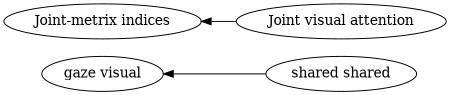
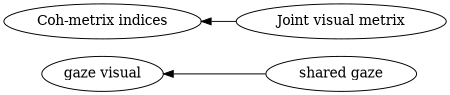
(103, 21) -> (103, 21)
(341, 21) -> (341, 21)
(341, 74) -> (341, 74)
